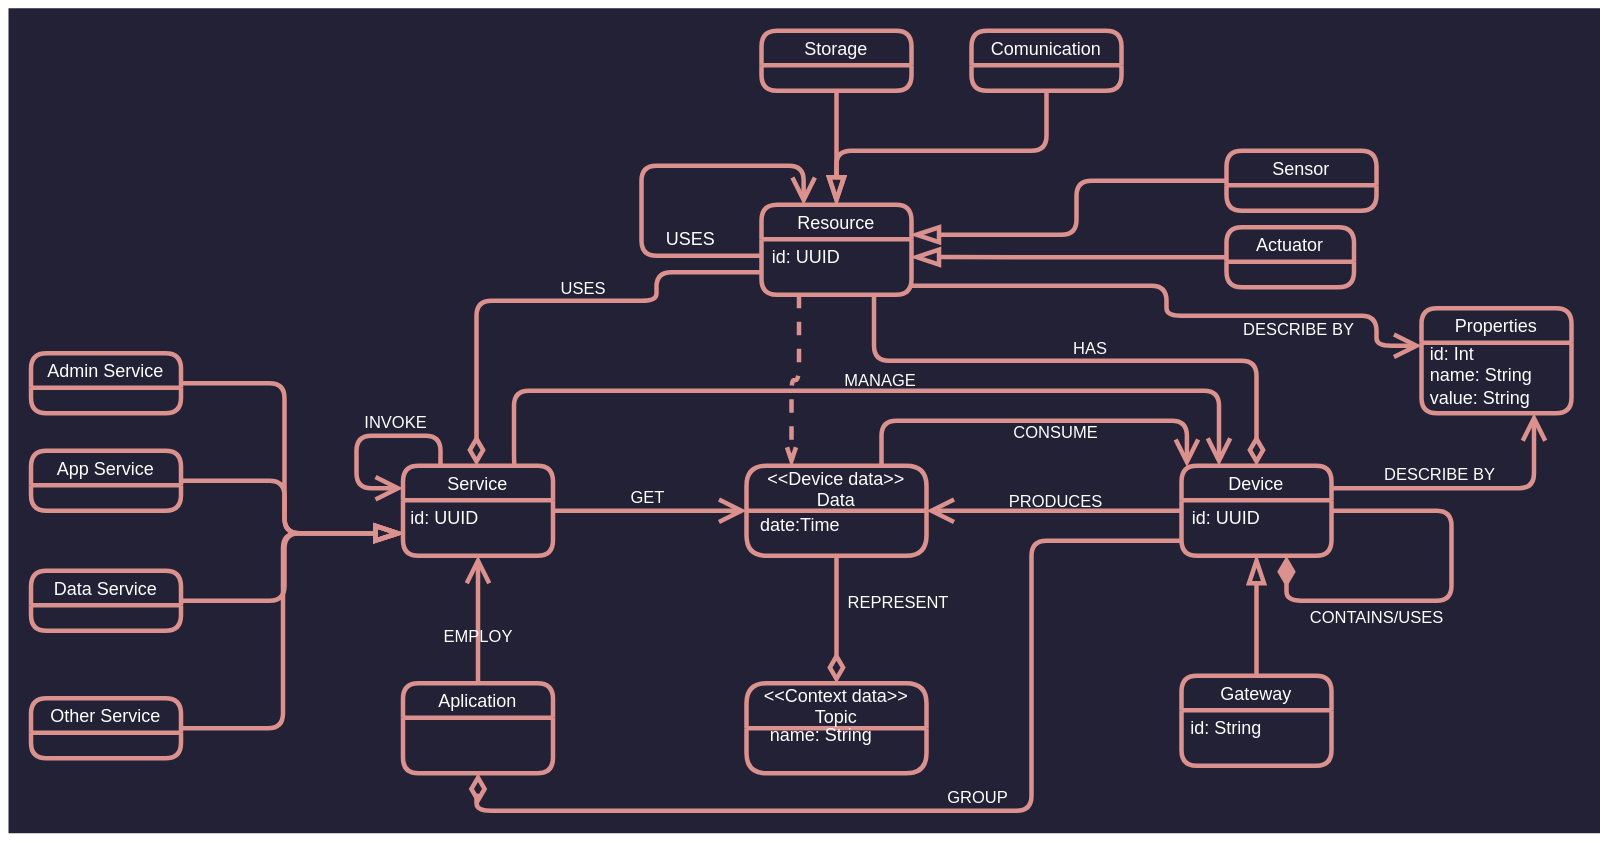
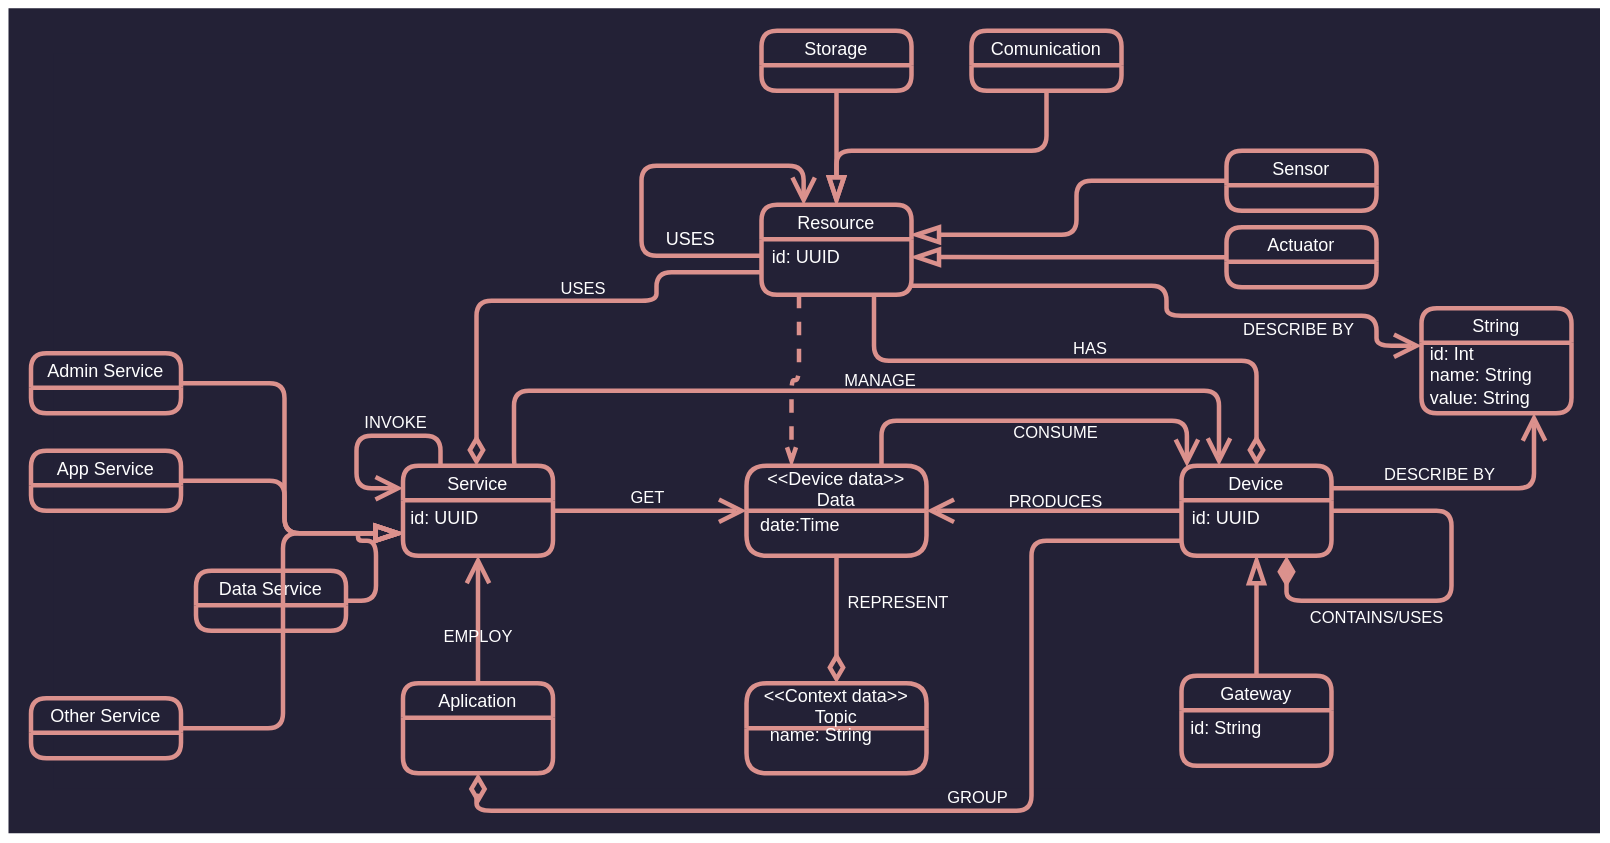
(1290, 257) -> (1301, 257)
(1496, 326) -> (1496, 326)
(106, 601) -> (271, 601)
